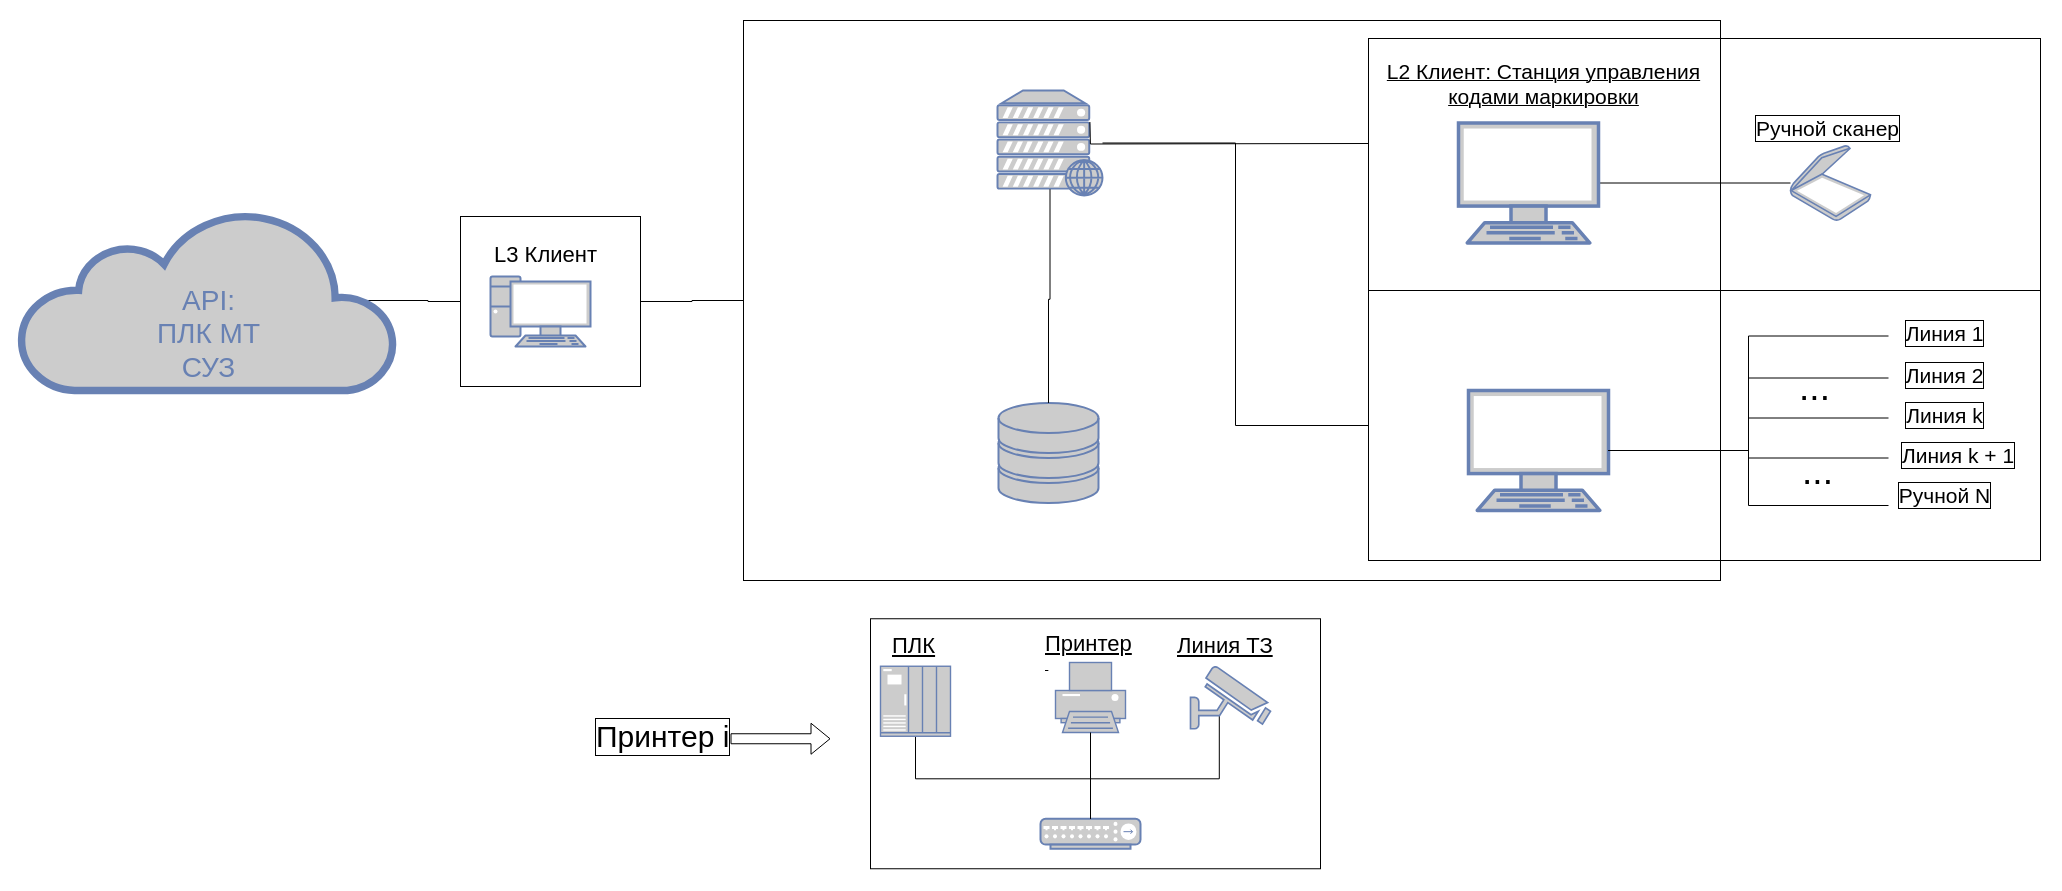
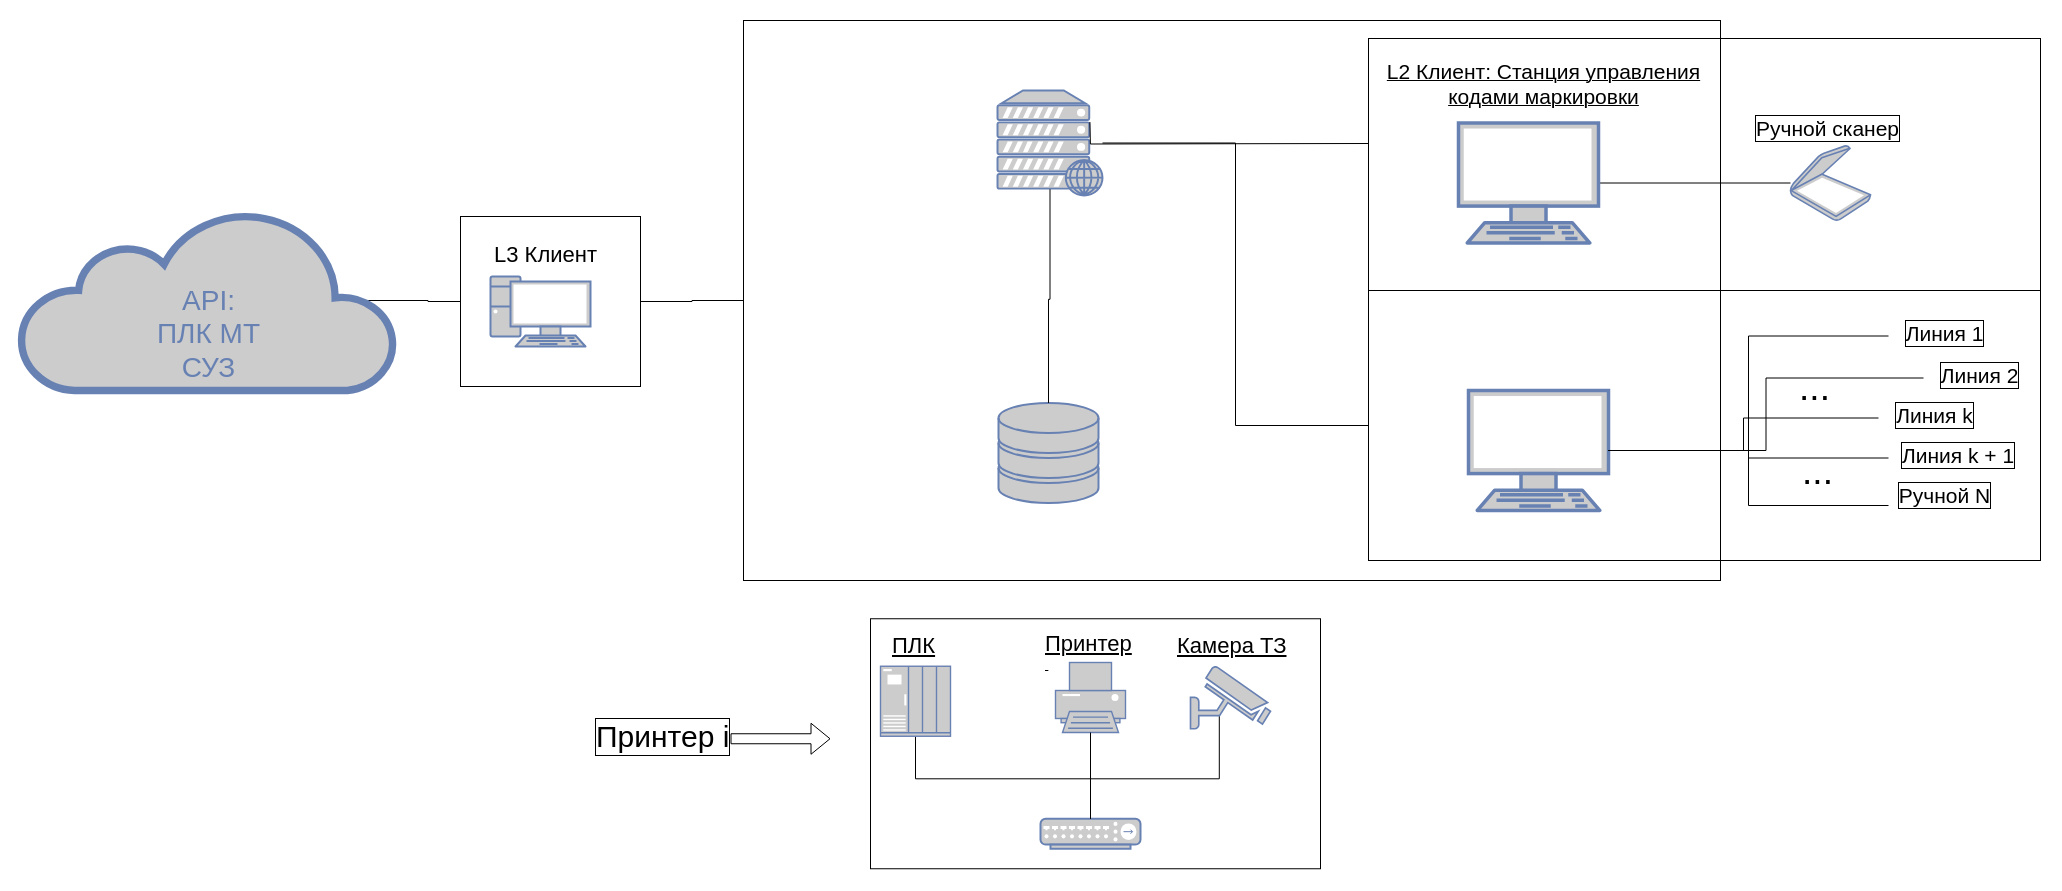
(1945, 386) -> (1980, 386)
(1945, 426) -> (1935, 426)
(1203, 627) -> (1206, 627)
